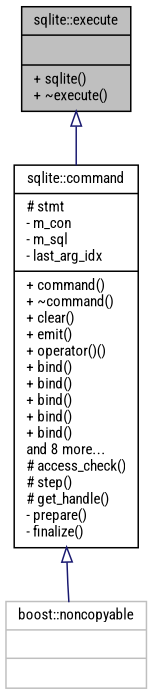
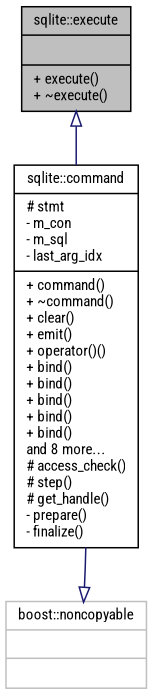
(61, 79) -> (67, 79)
(68, 582) -> (85, 567)
